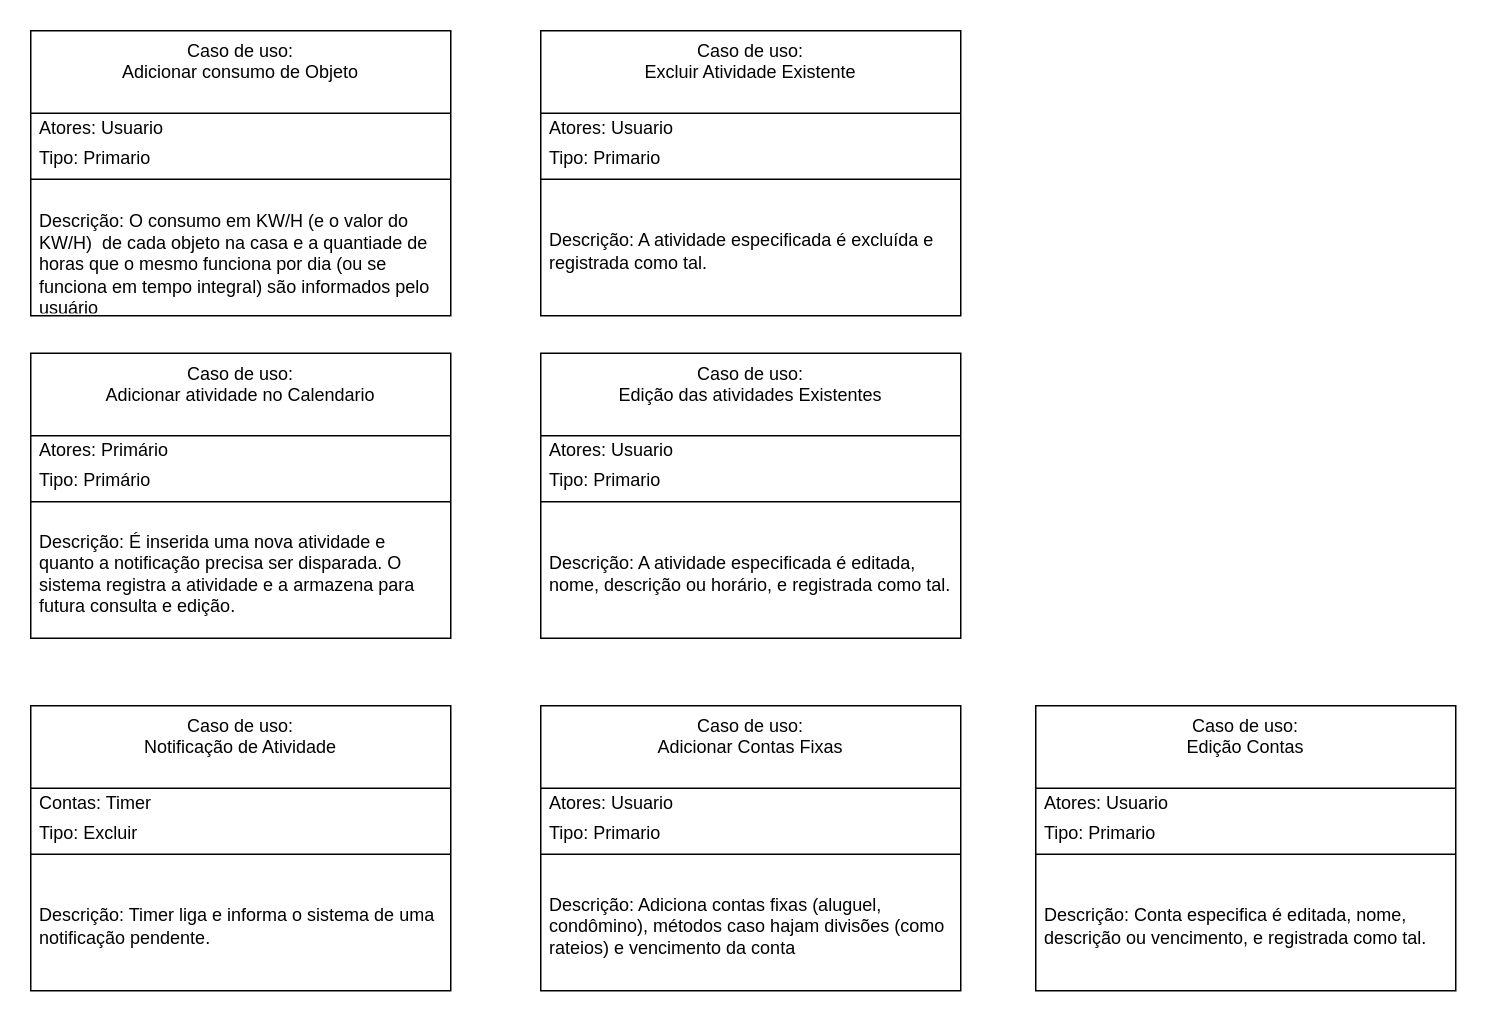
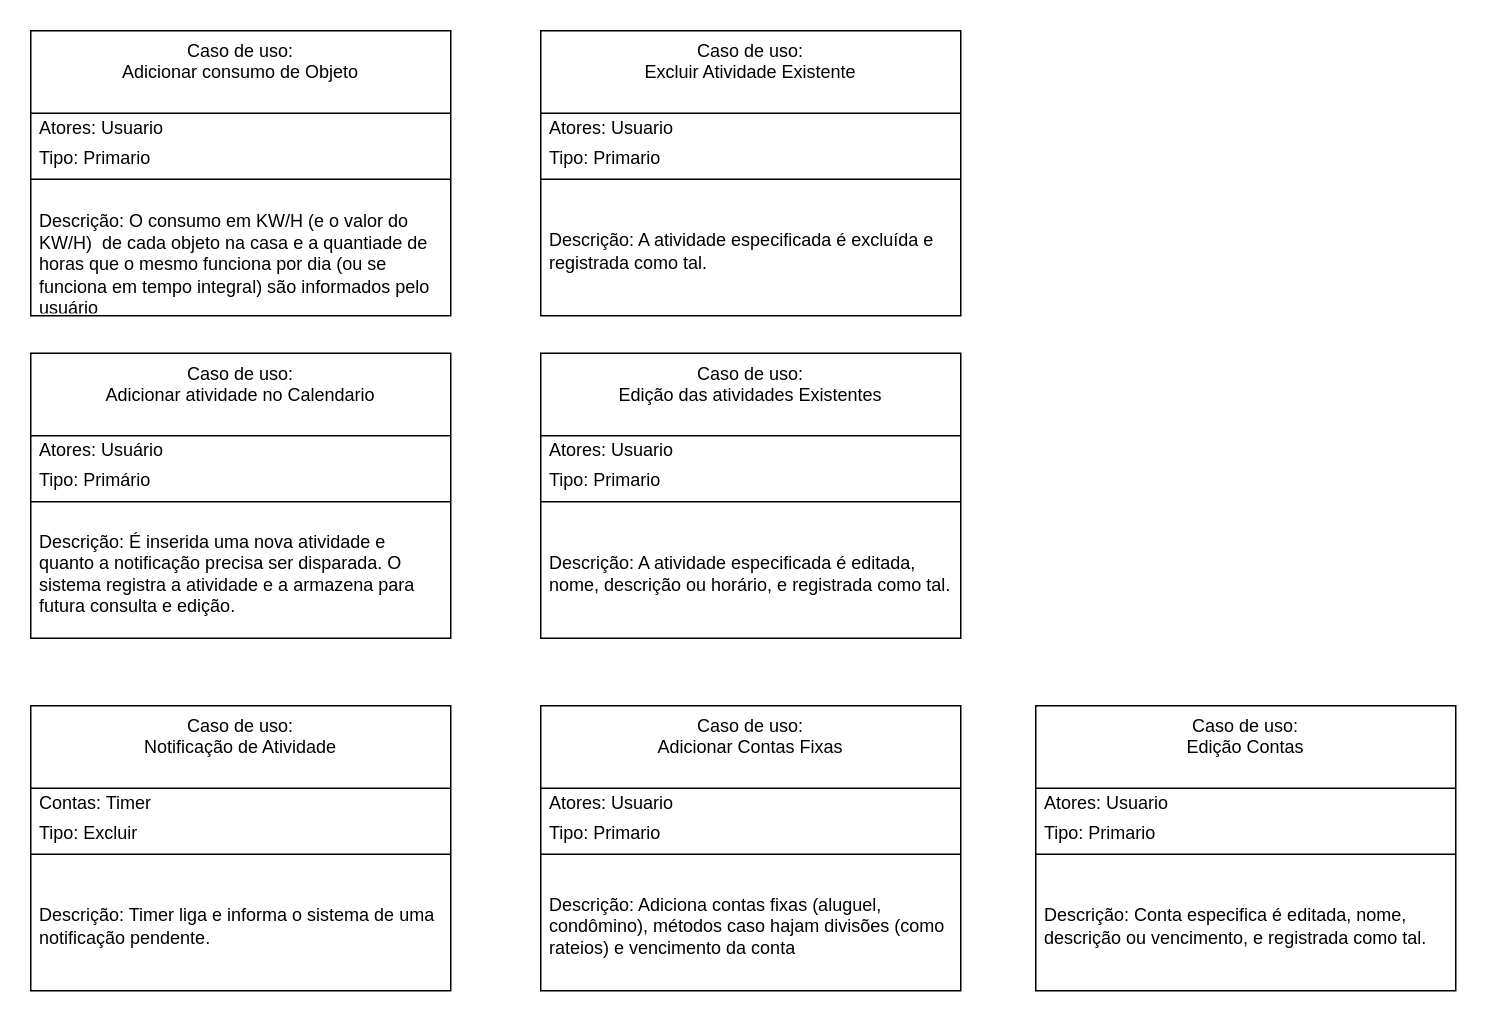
(113, 451) -> (111, 451)
